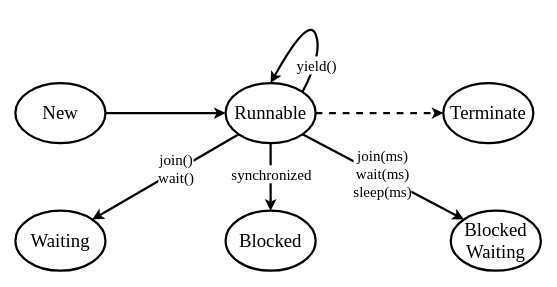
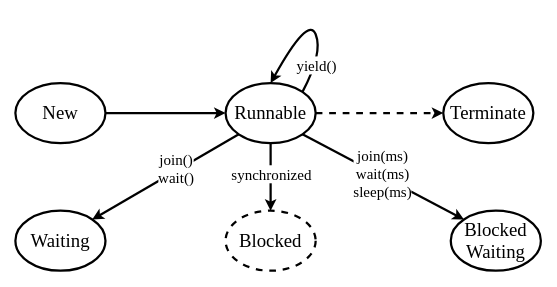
(270, 240) -> (270, 240)
